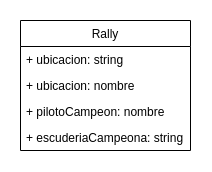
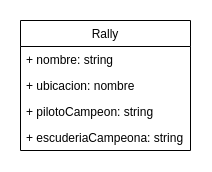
(80, 60) -> (74, 60)
(95, 112) -> (94, 112)
